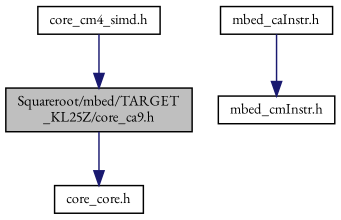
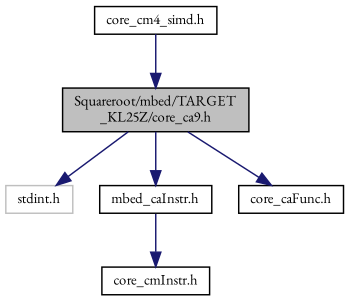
(277, 110) -> (156, 281)
none -> (156, 151)
none -> (39, 199)
(99, 199) -> (291, 199)
